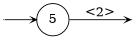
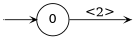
(53, 20) -> (53, 20)
